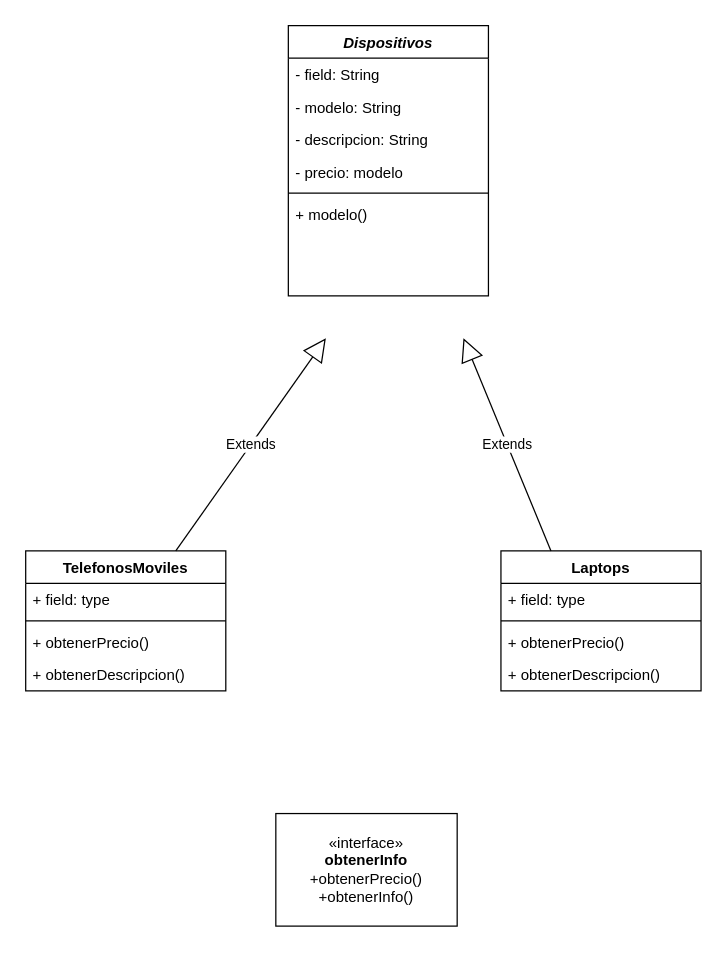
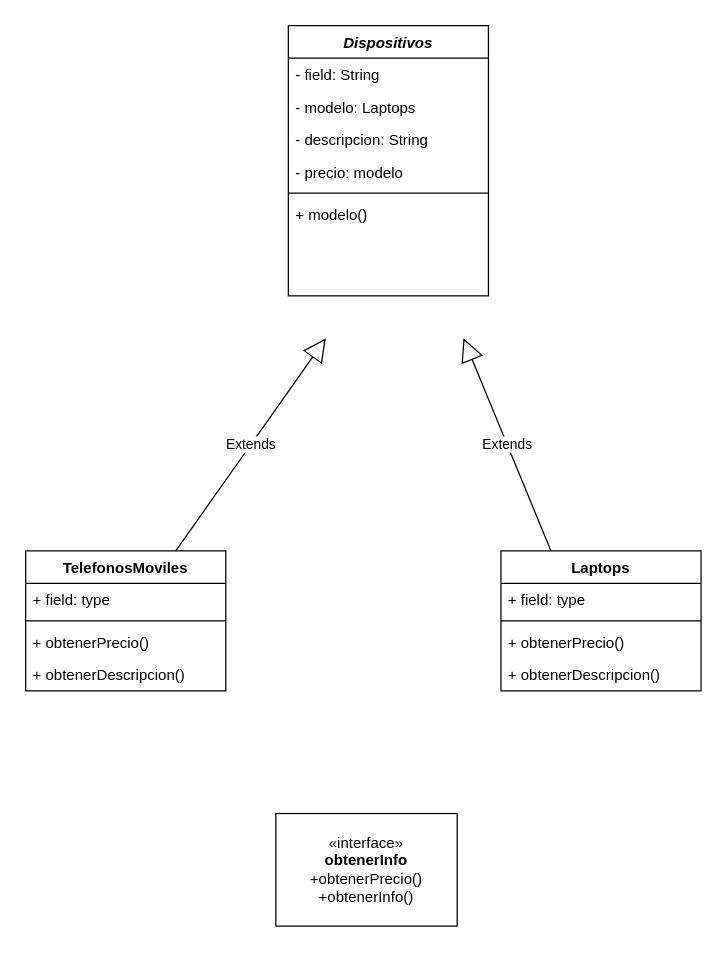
(353, 108) -> (359, 108)
